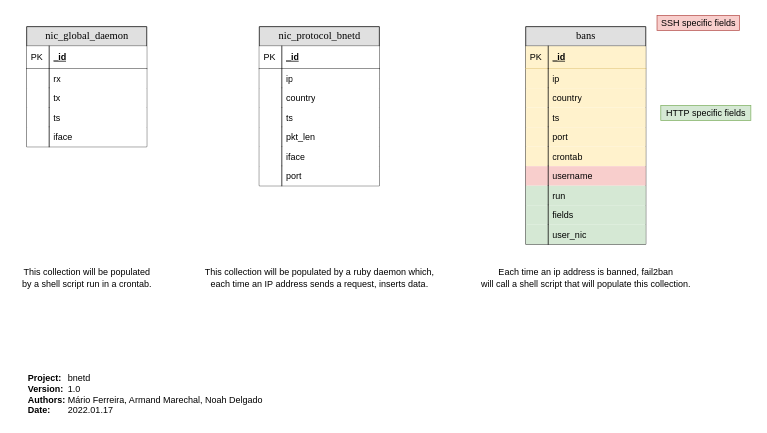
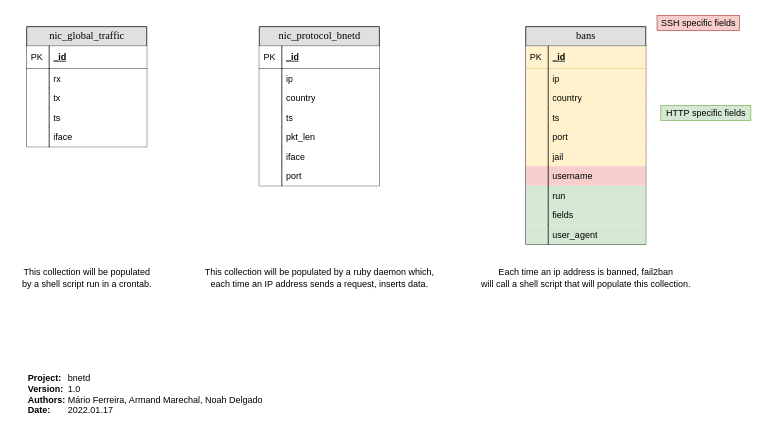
(87, 36) -> (87, 36)
(570, 157) -> (560, 157)
(571, 235) -> (578, 235)
